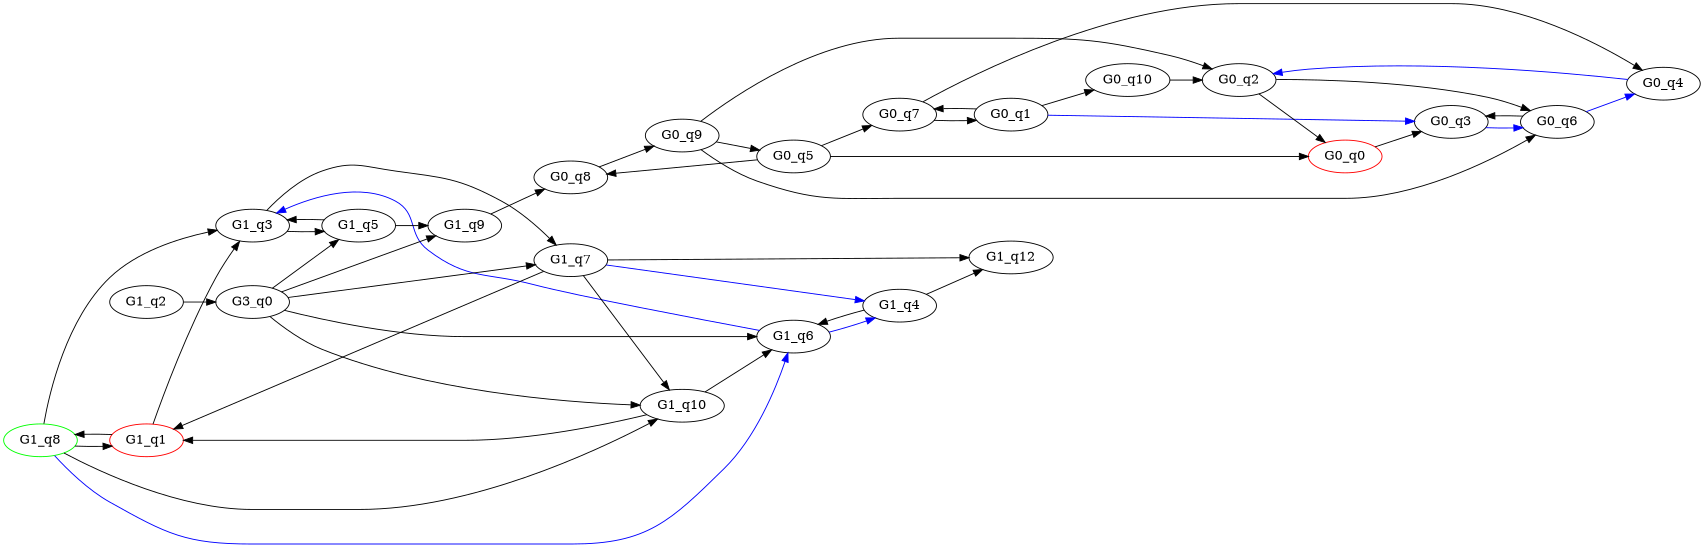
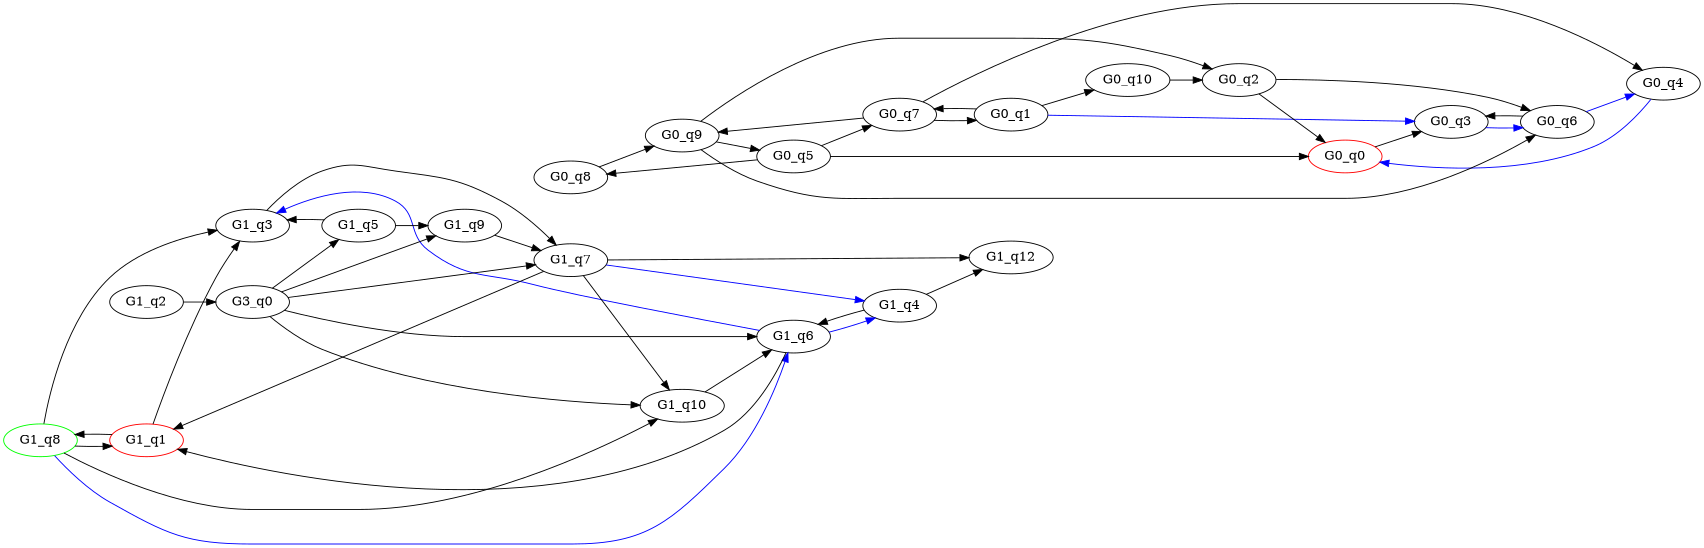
(1455, 67) -> (1530, 163)
none -> (795, 125)
(516, 202) -> (513, 241)
(301, 232) -> none
(421, 440) -> (525, 486)
